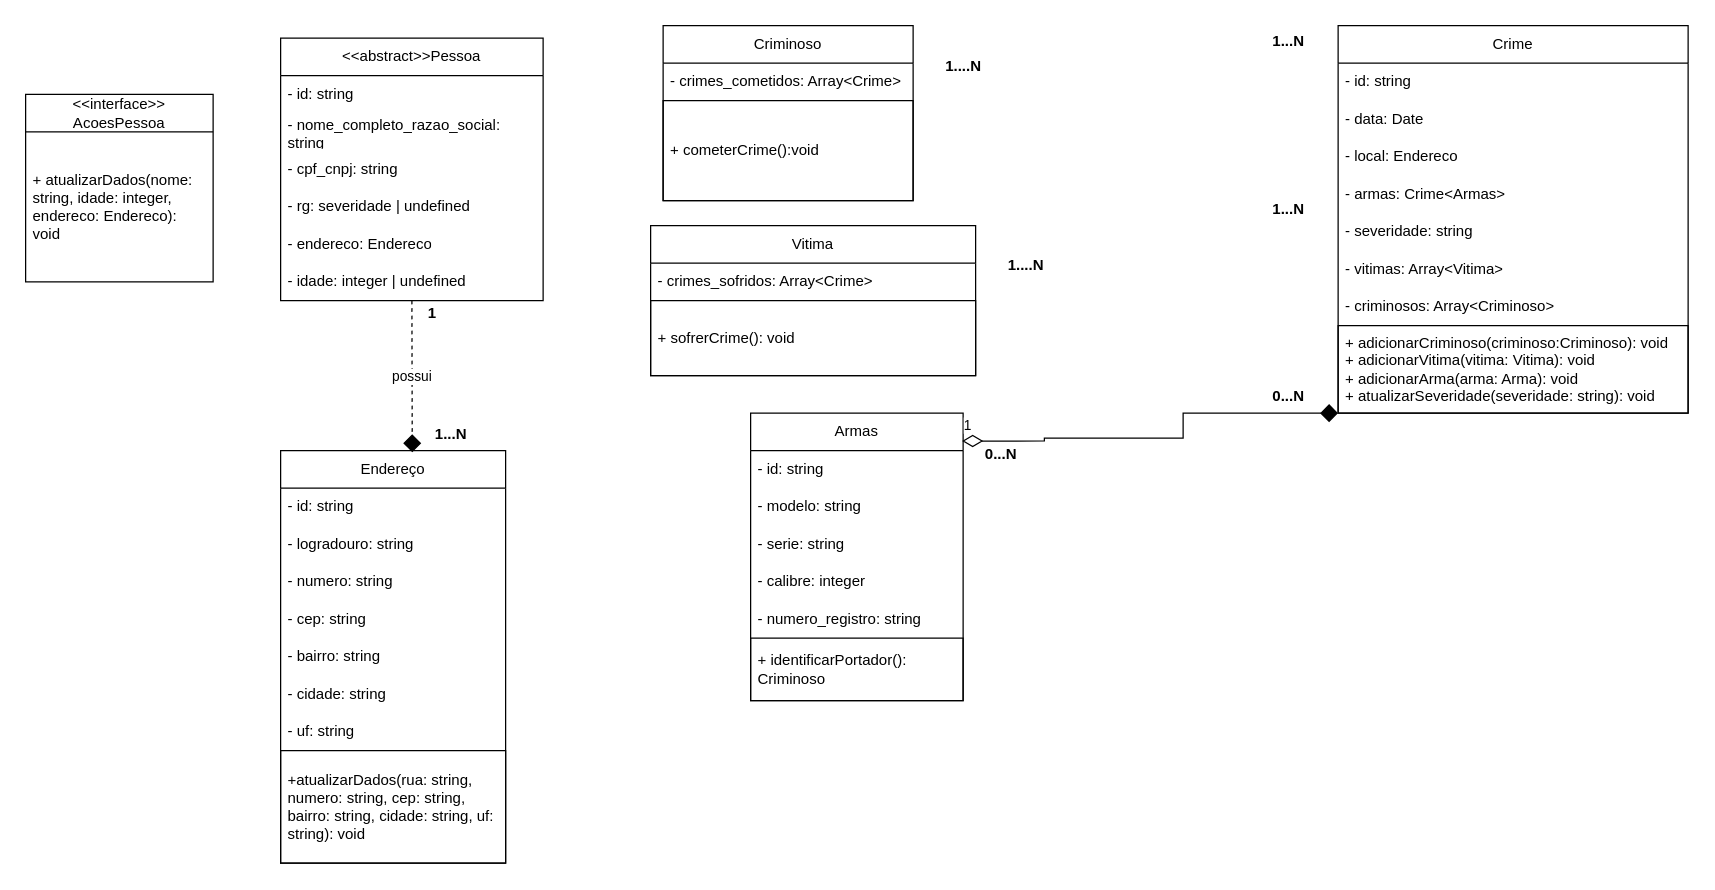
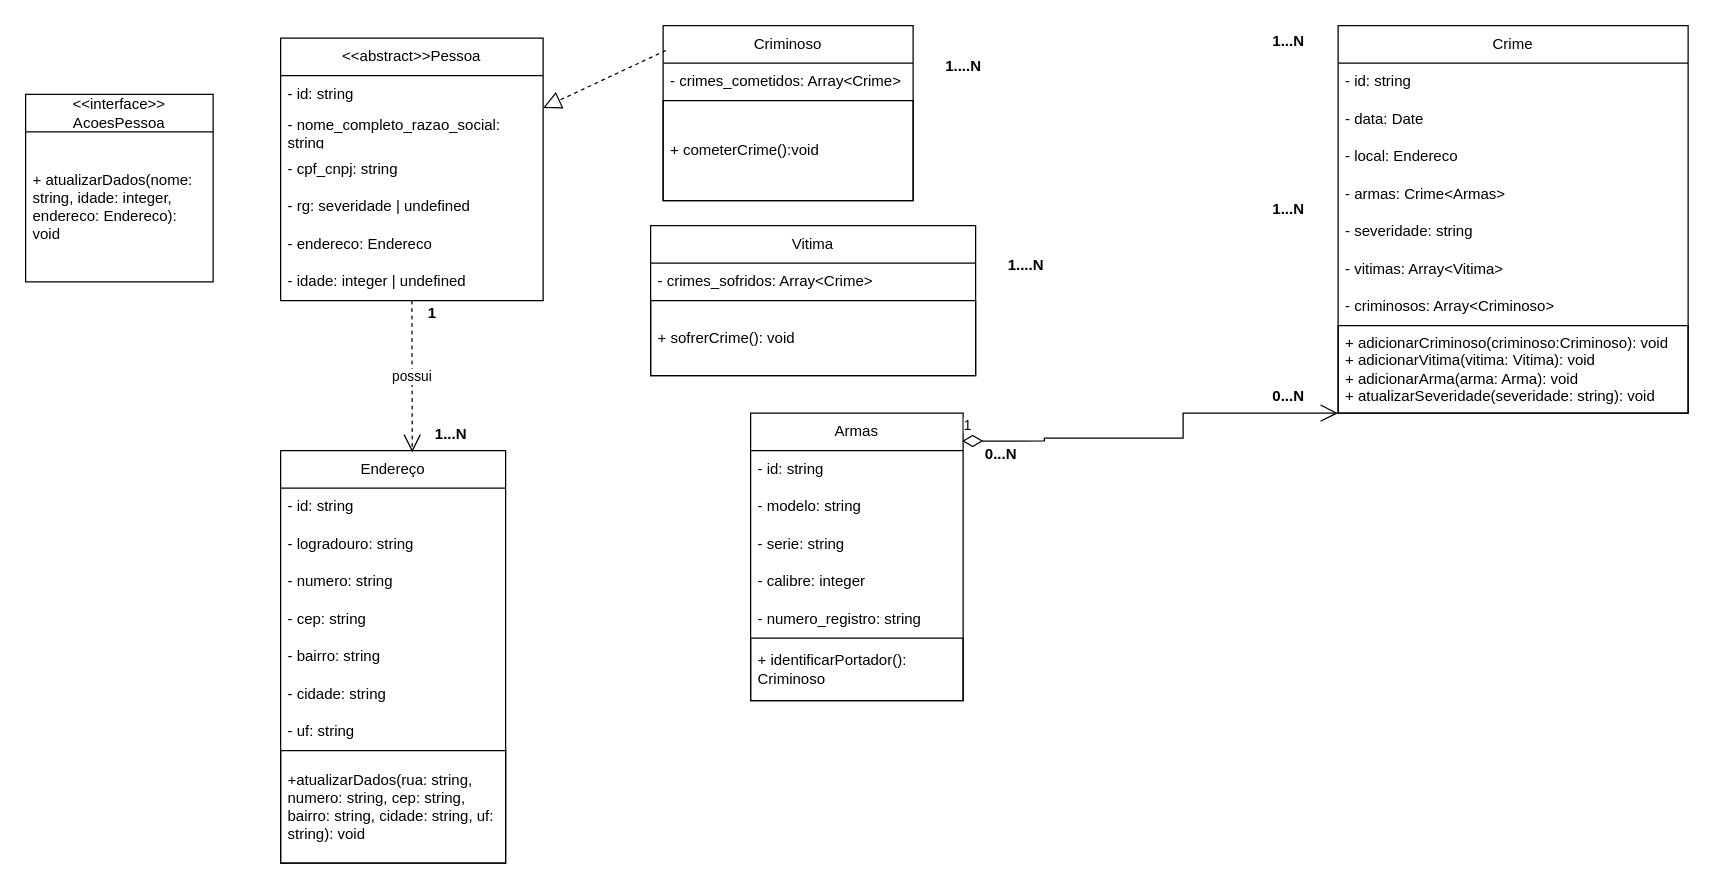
none -> (613, 75)
(1320, 413) -> (1327, 413)
(412, 434) -> (412, 441)
